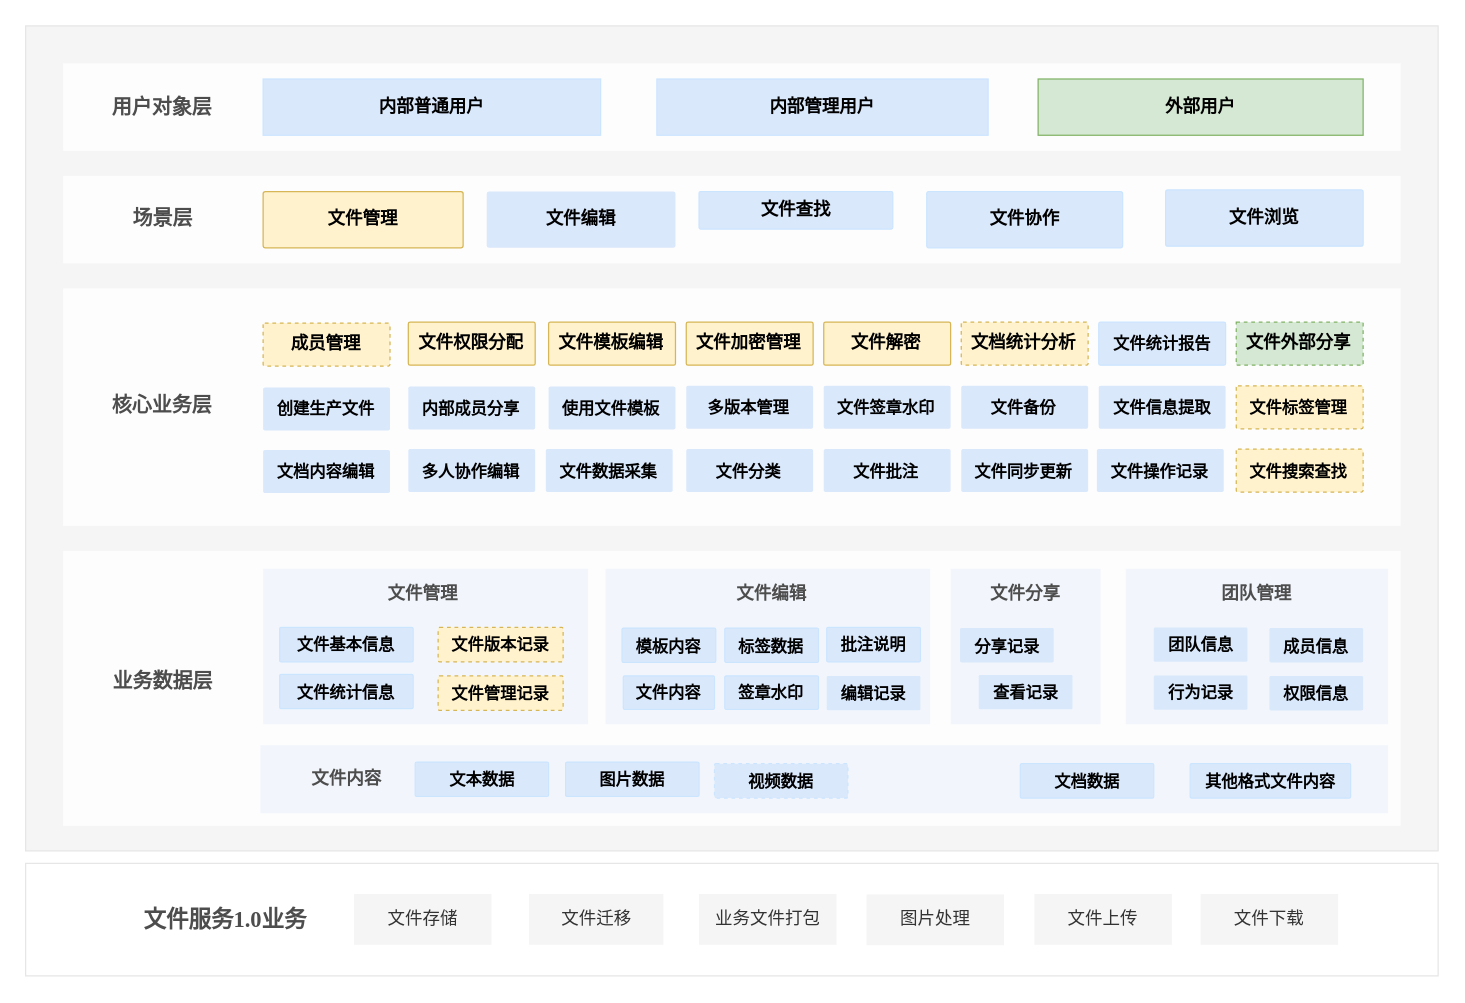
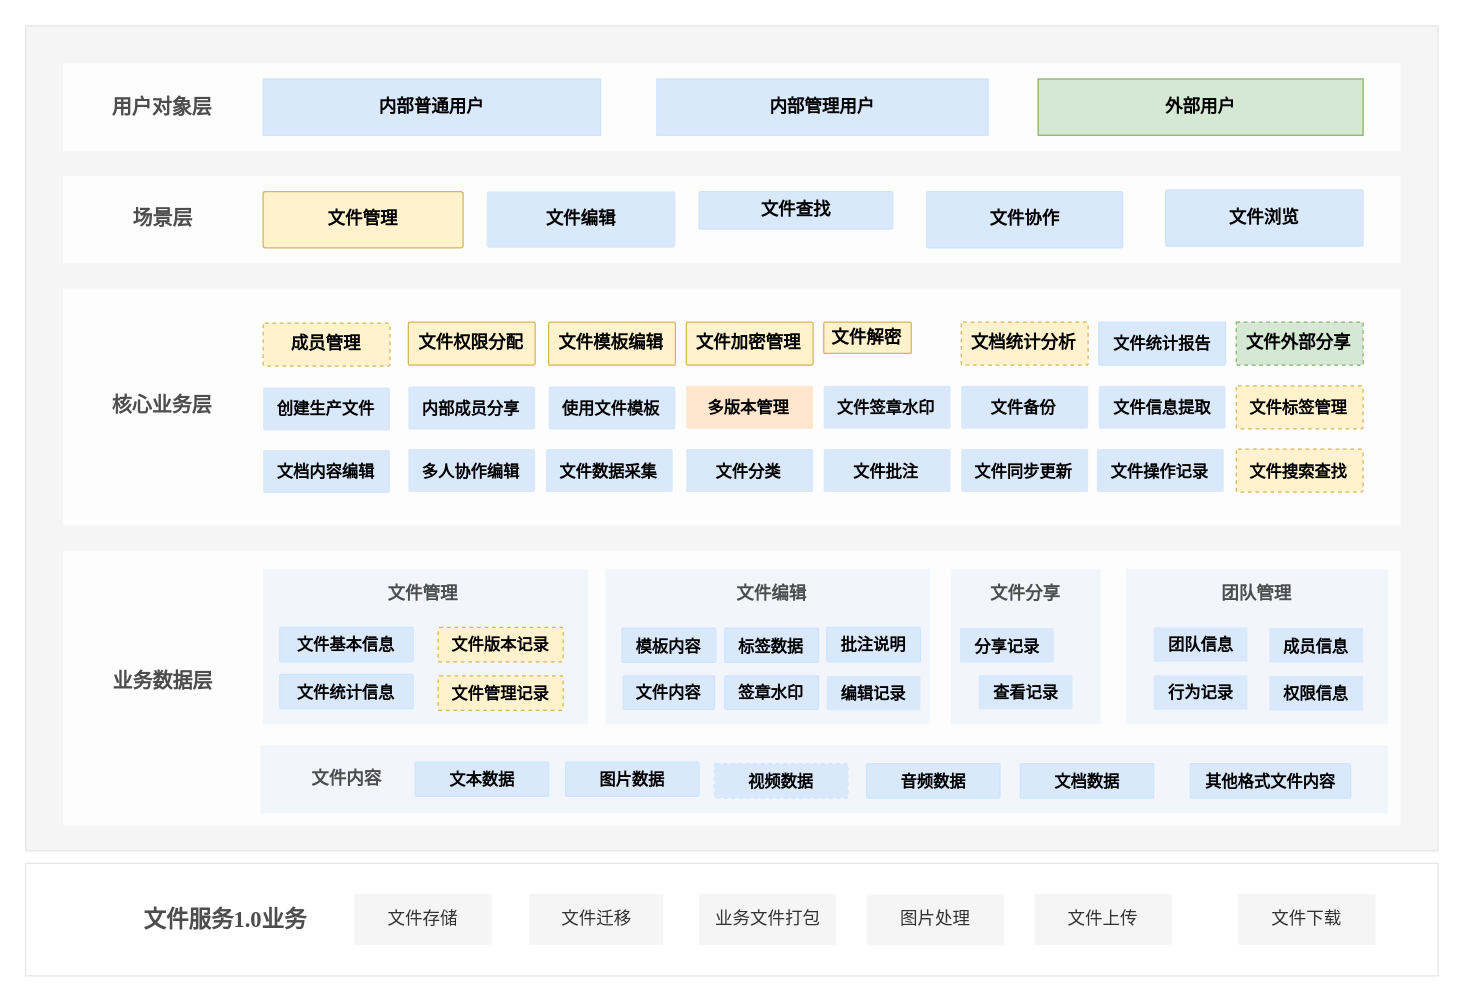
(887, 343) -> (867, 338)
(750, 407) -> (750, 407)
none -> (933, 781)
(1269, 919) -> (1307, 919)
